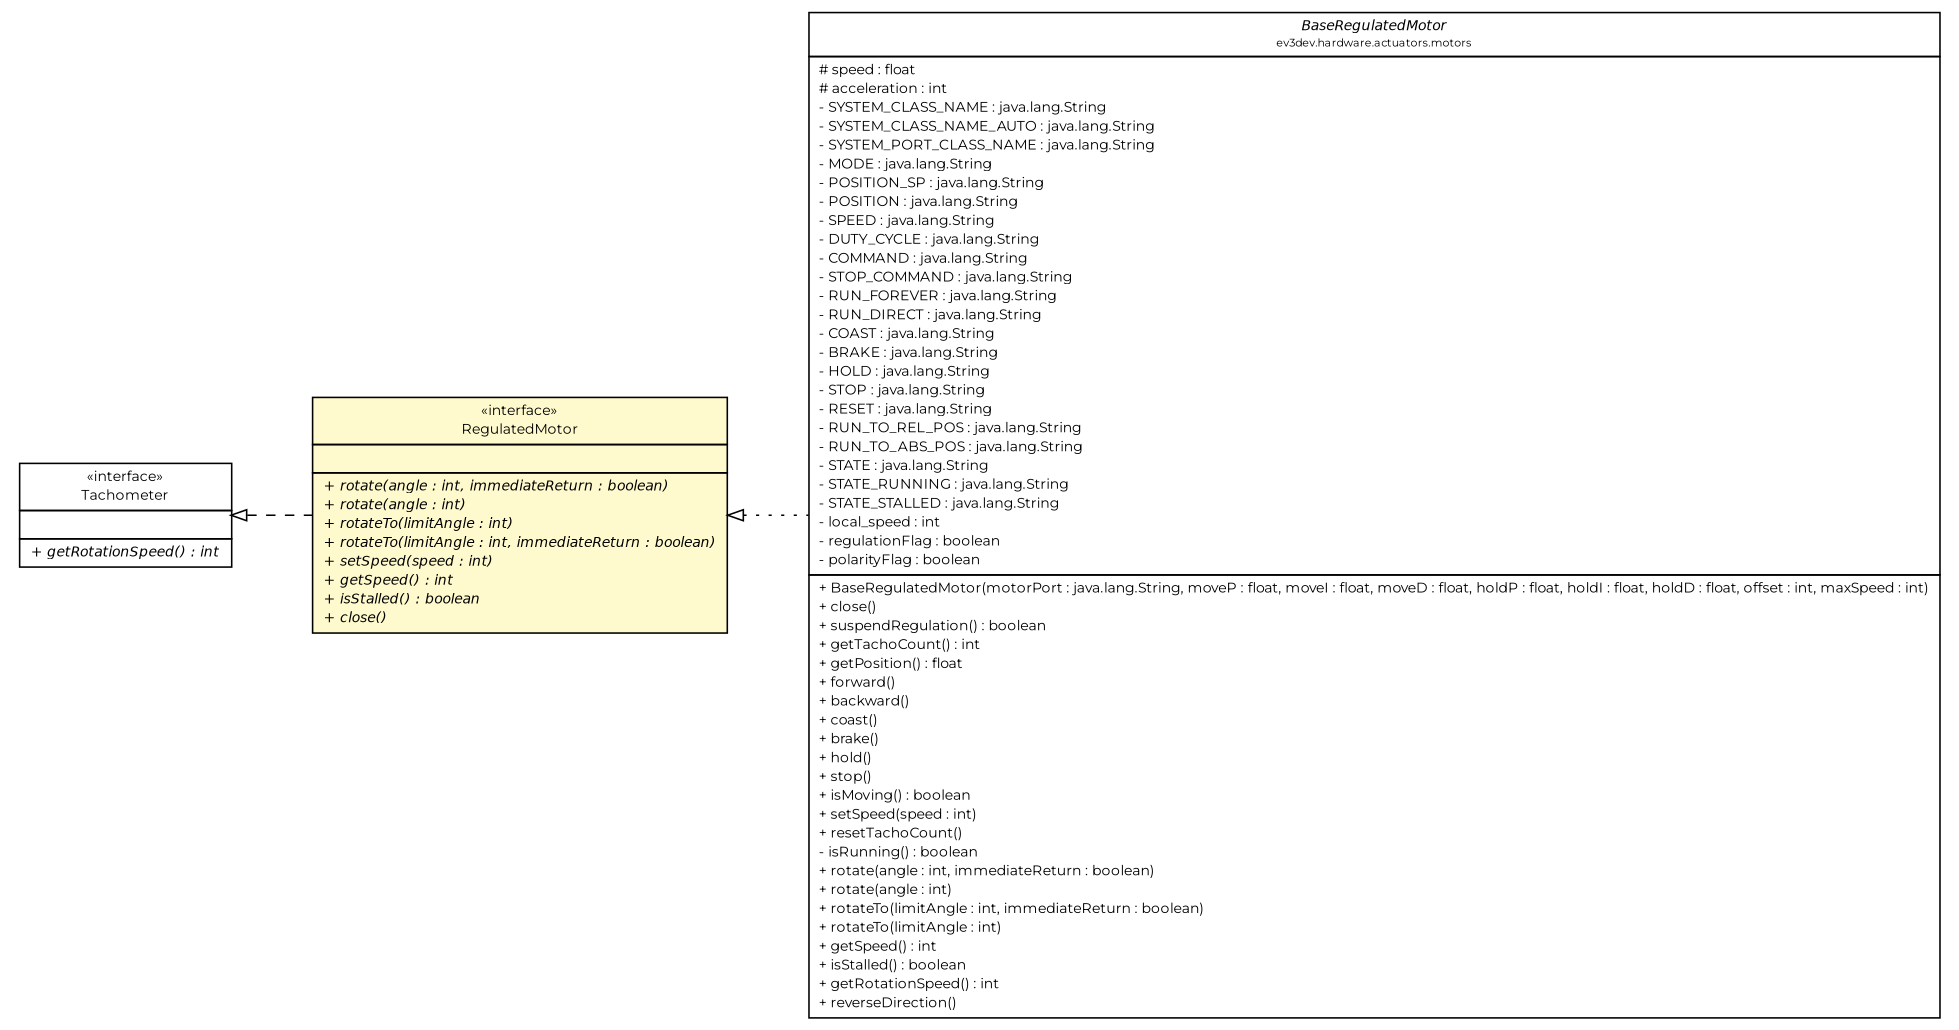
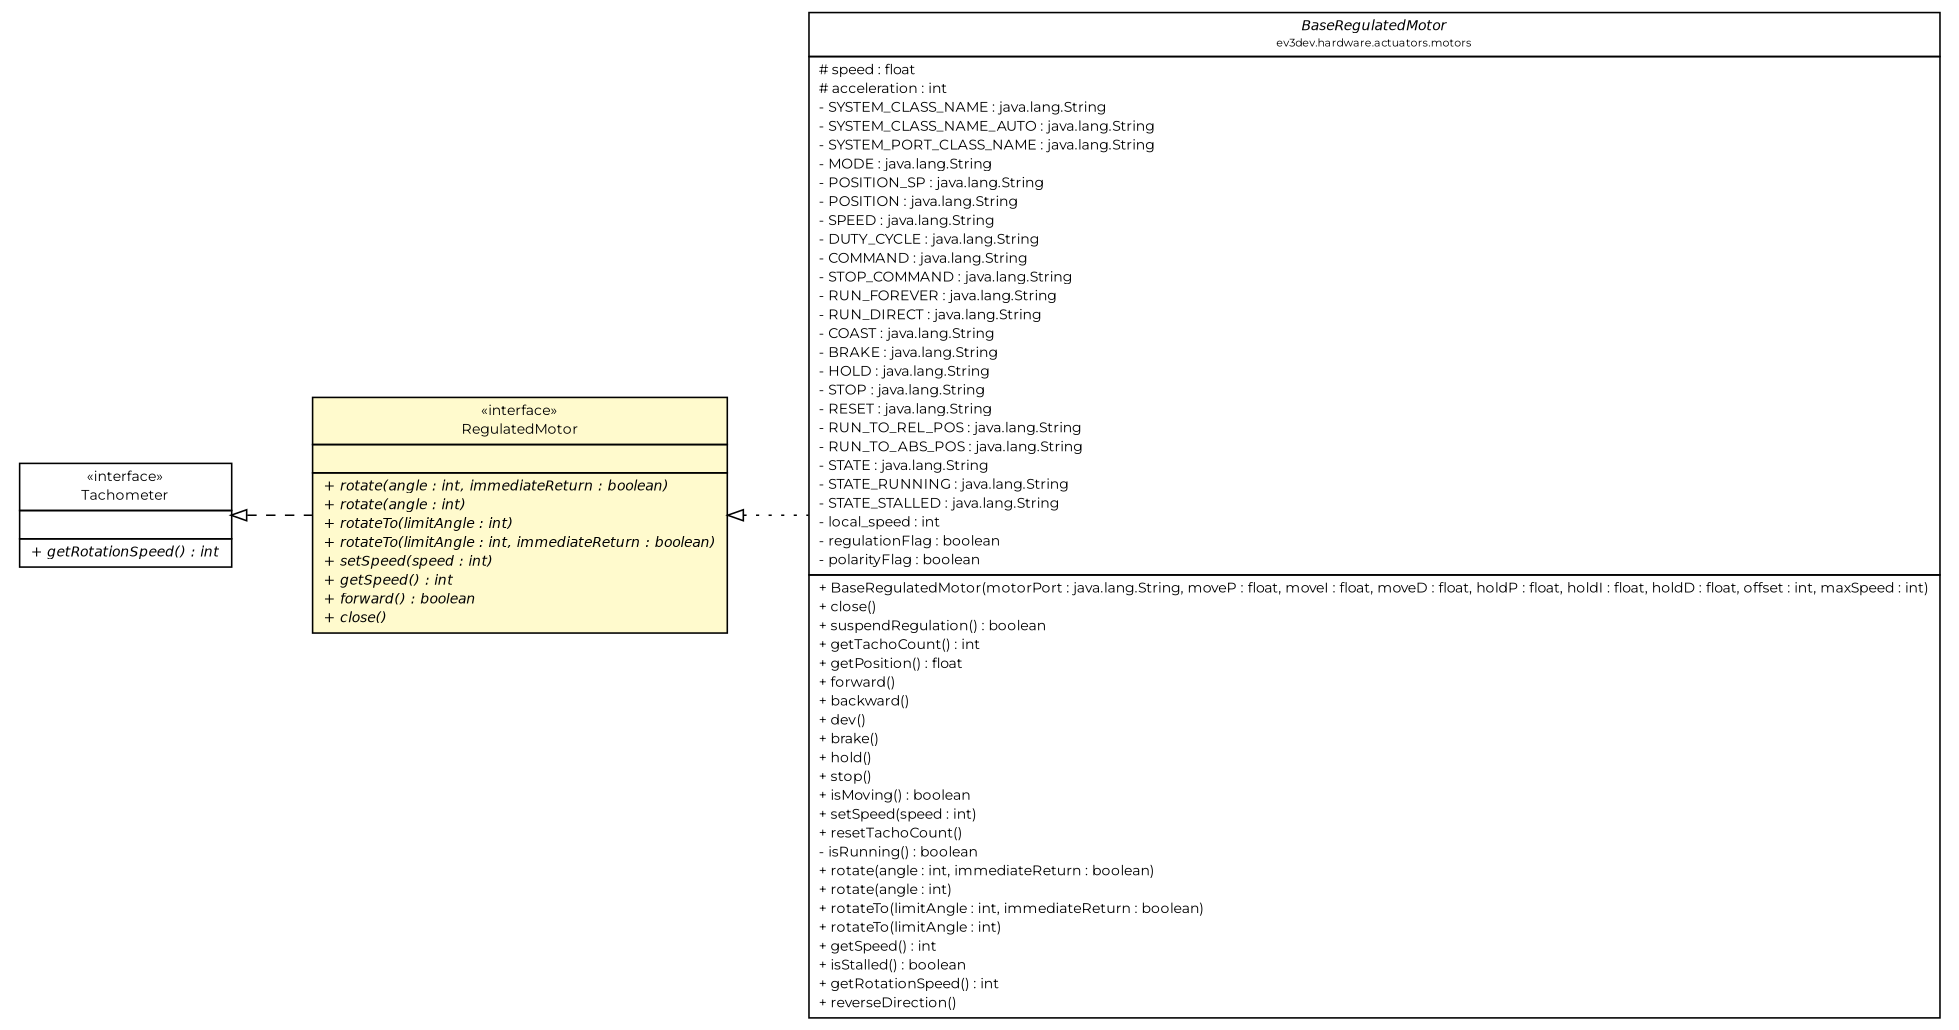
(402, 599) -> (400, 599)
(849, 720) -> (843, 720)
